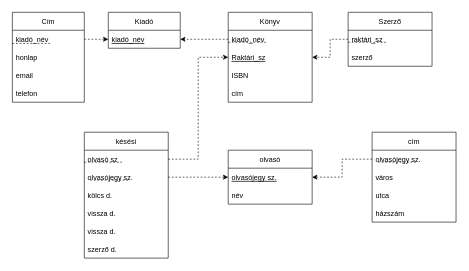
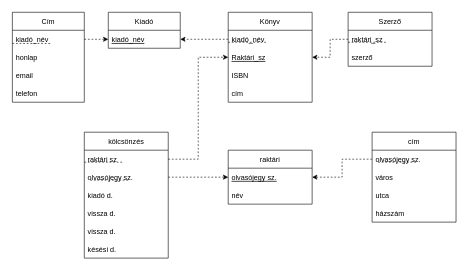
(126, 142) -> (126, 142)
(104, 160) -> (106, 160)
(270, 160) -> (270, 160)
(101, 196) -> (101, 196)
(104, 250) -> (103, 250)
